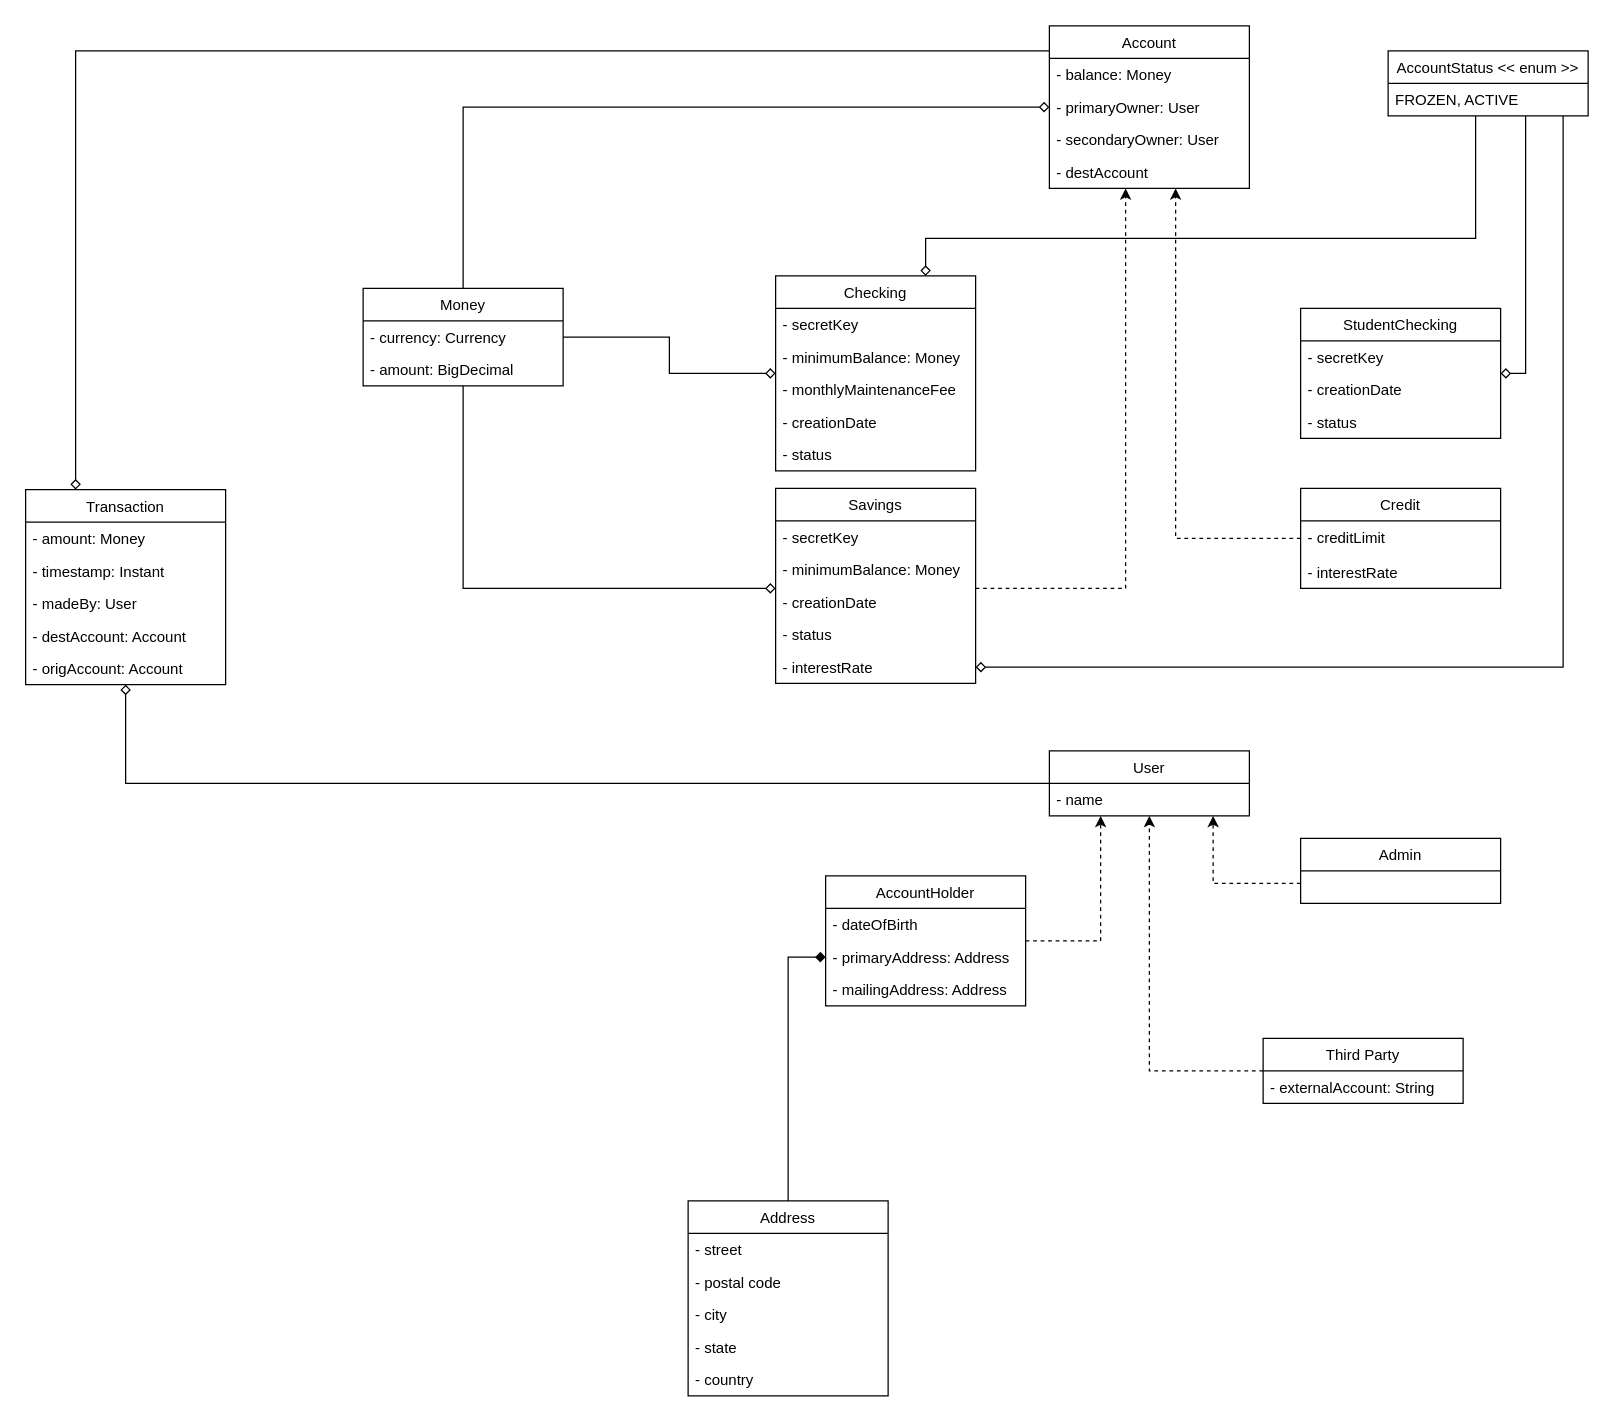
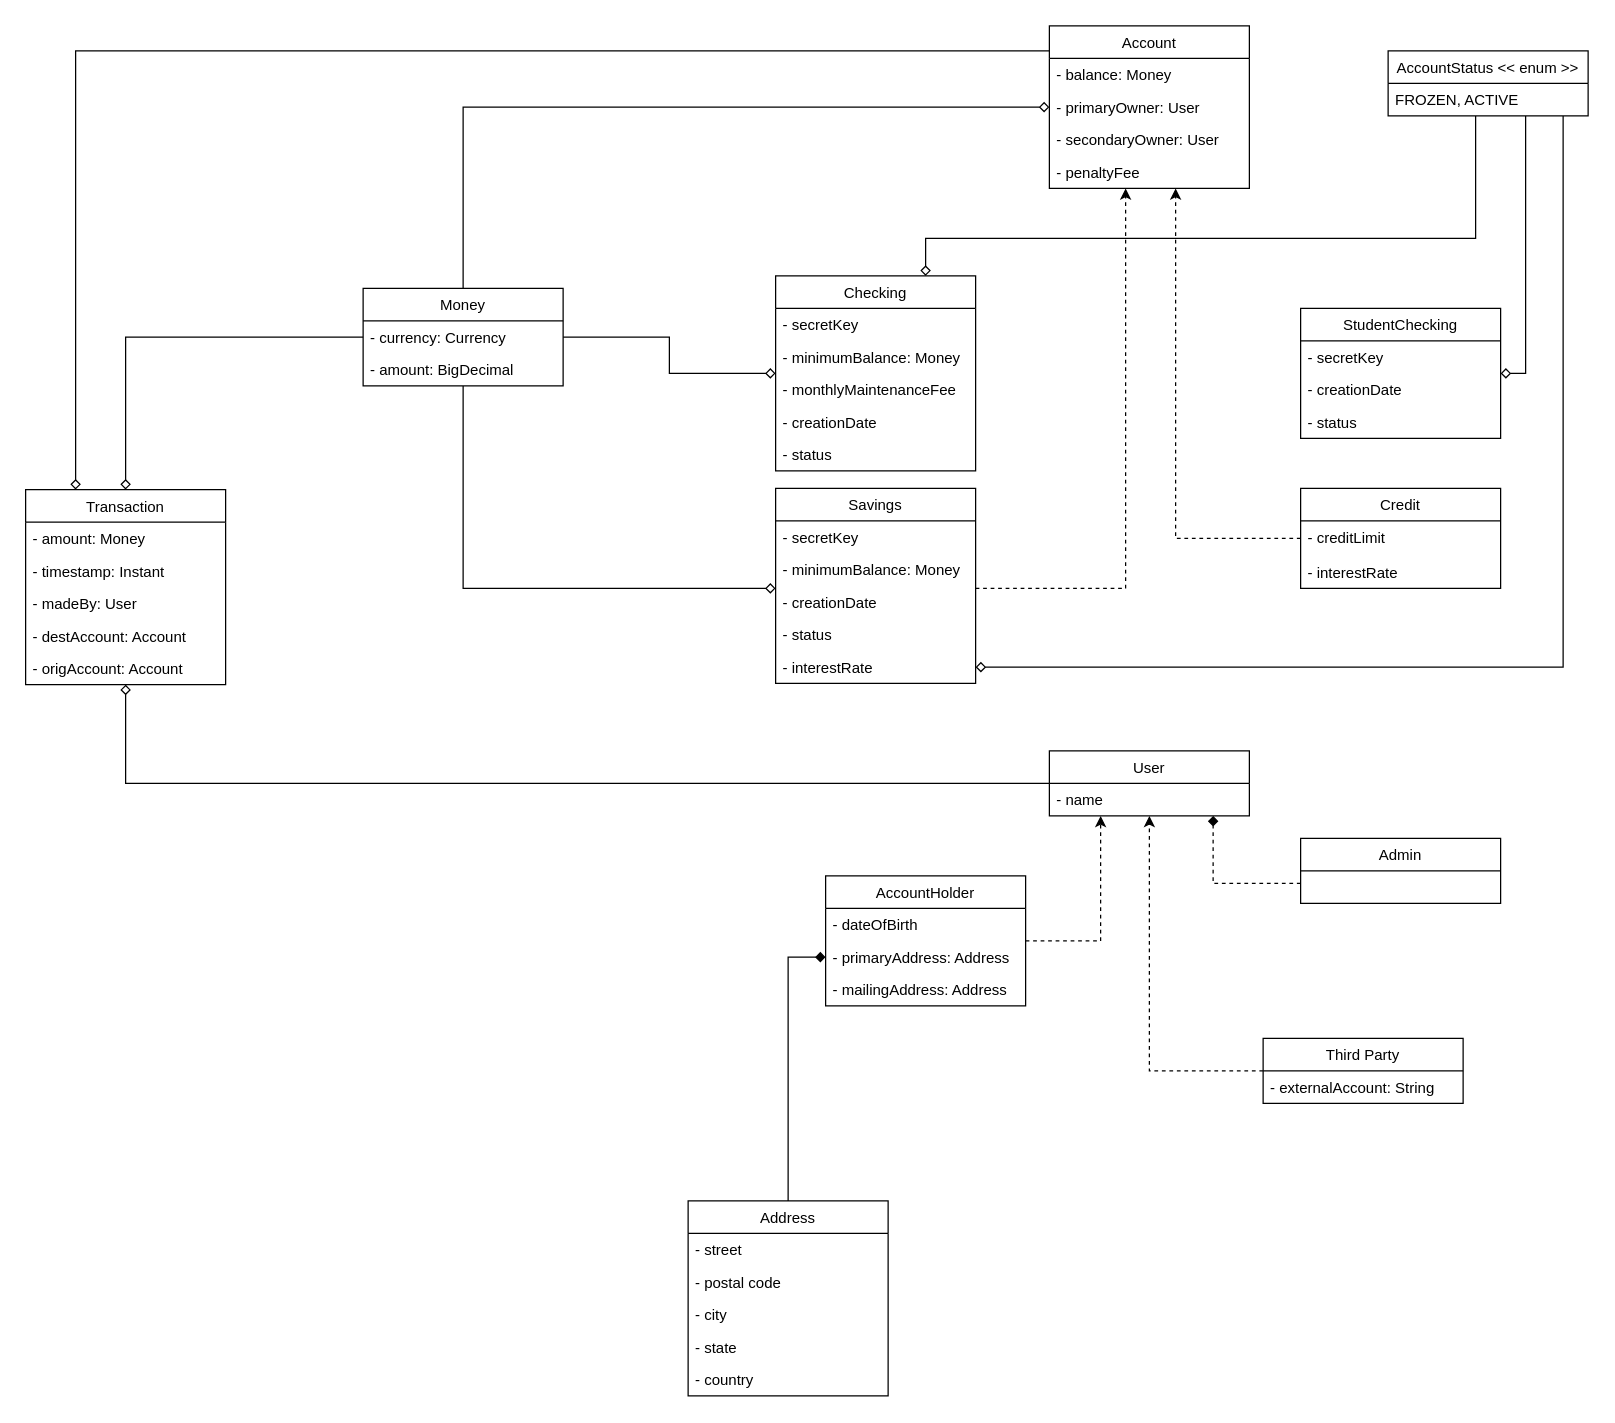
(1109, 173) -> (1103, 173)
none -> (174, 337)
(1213, 826) -> (1213, 826)
